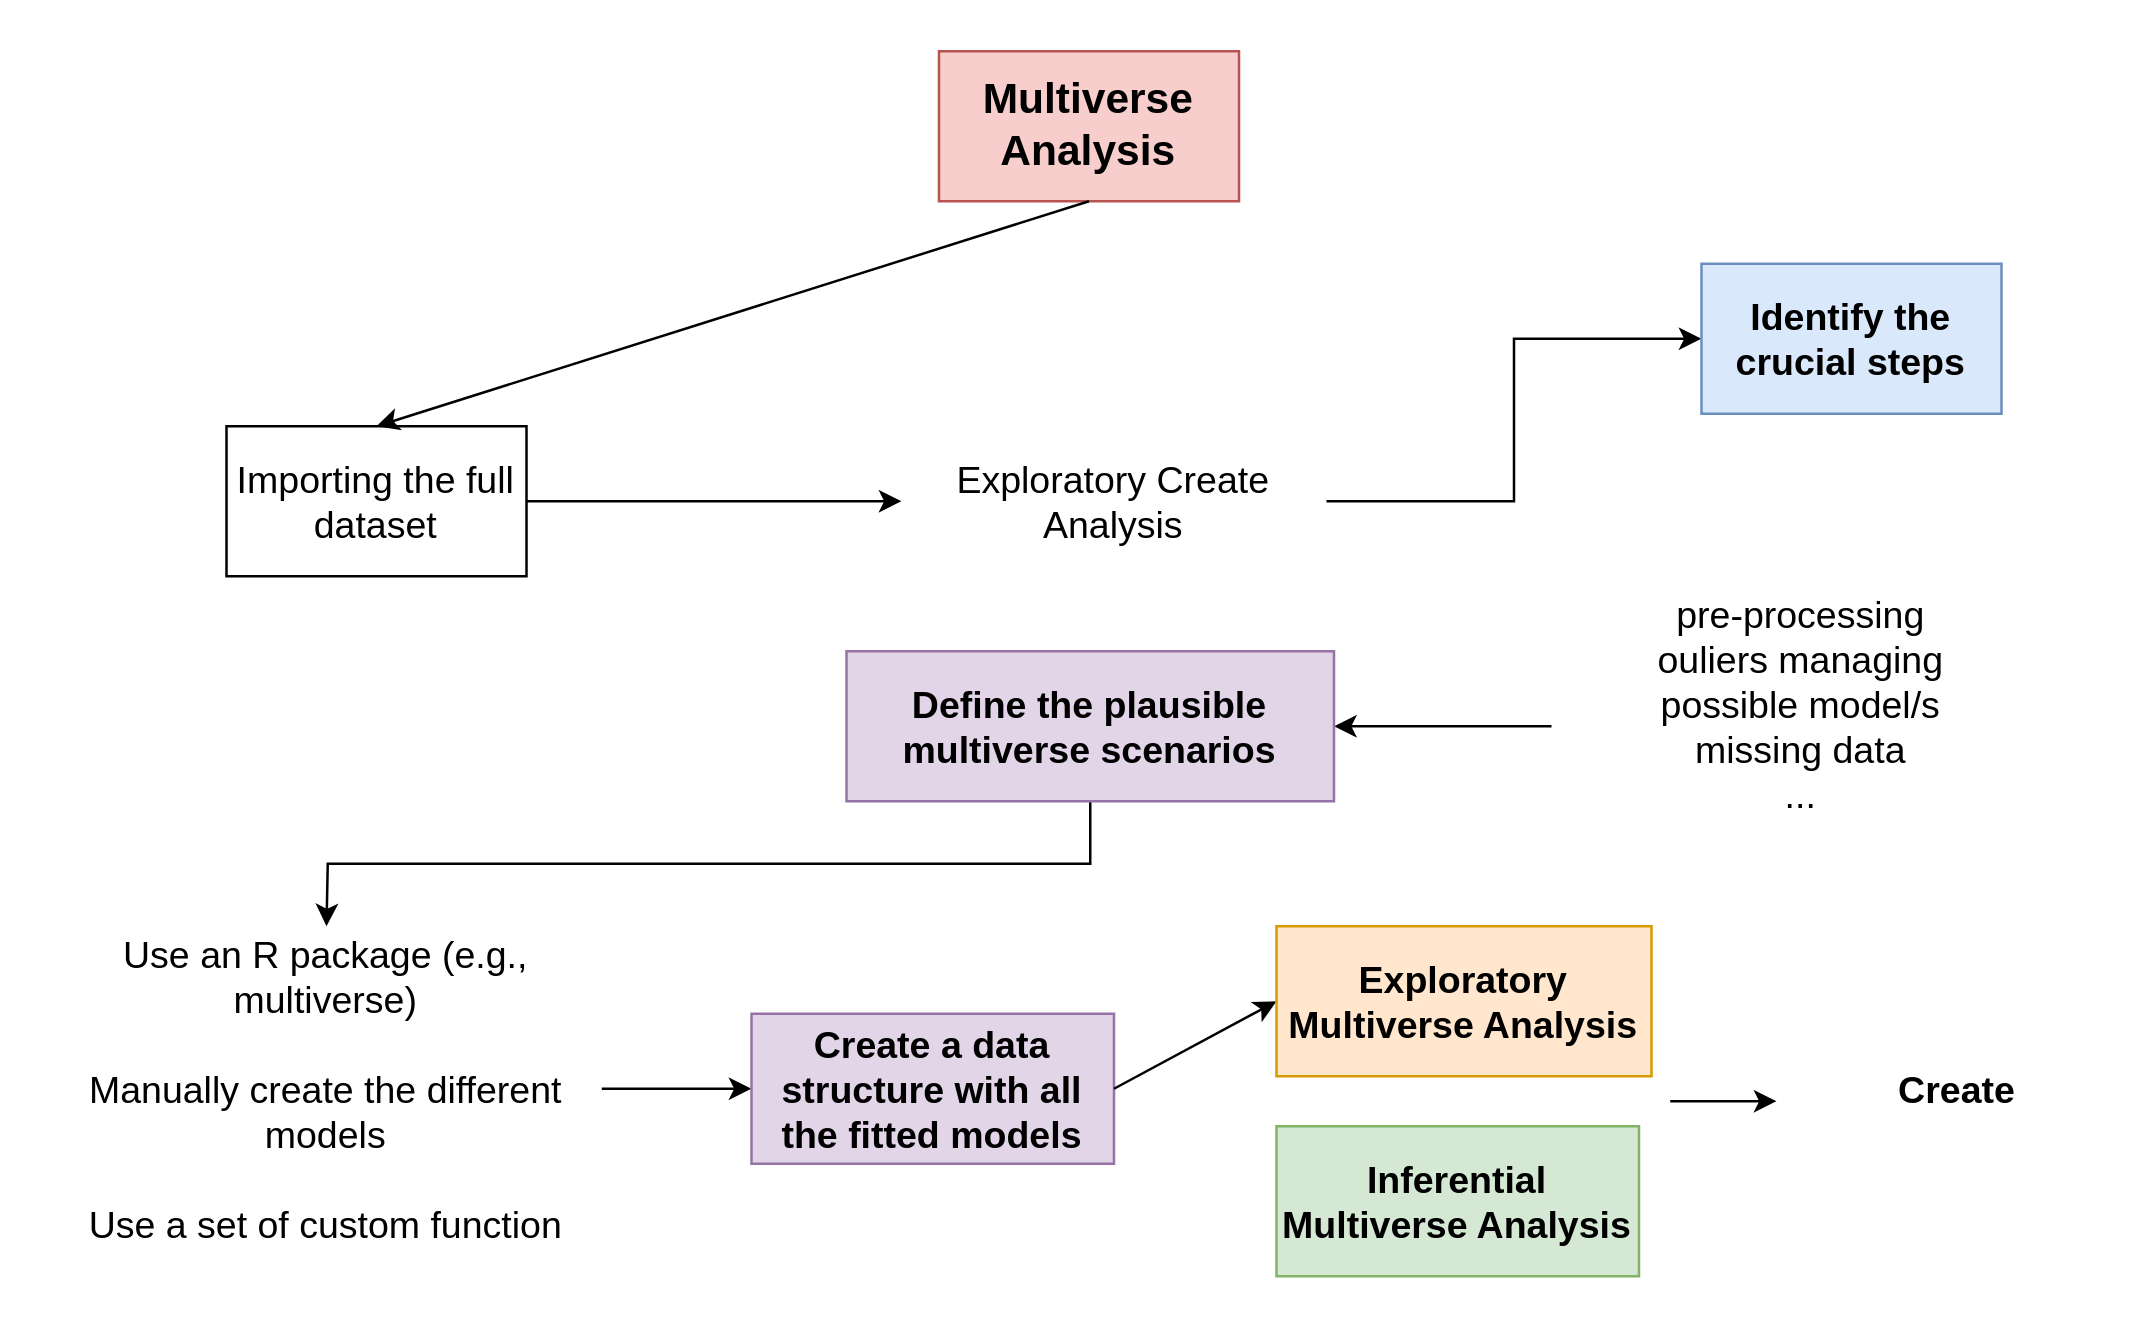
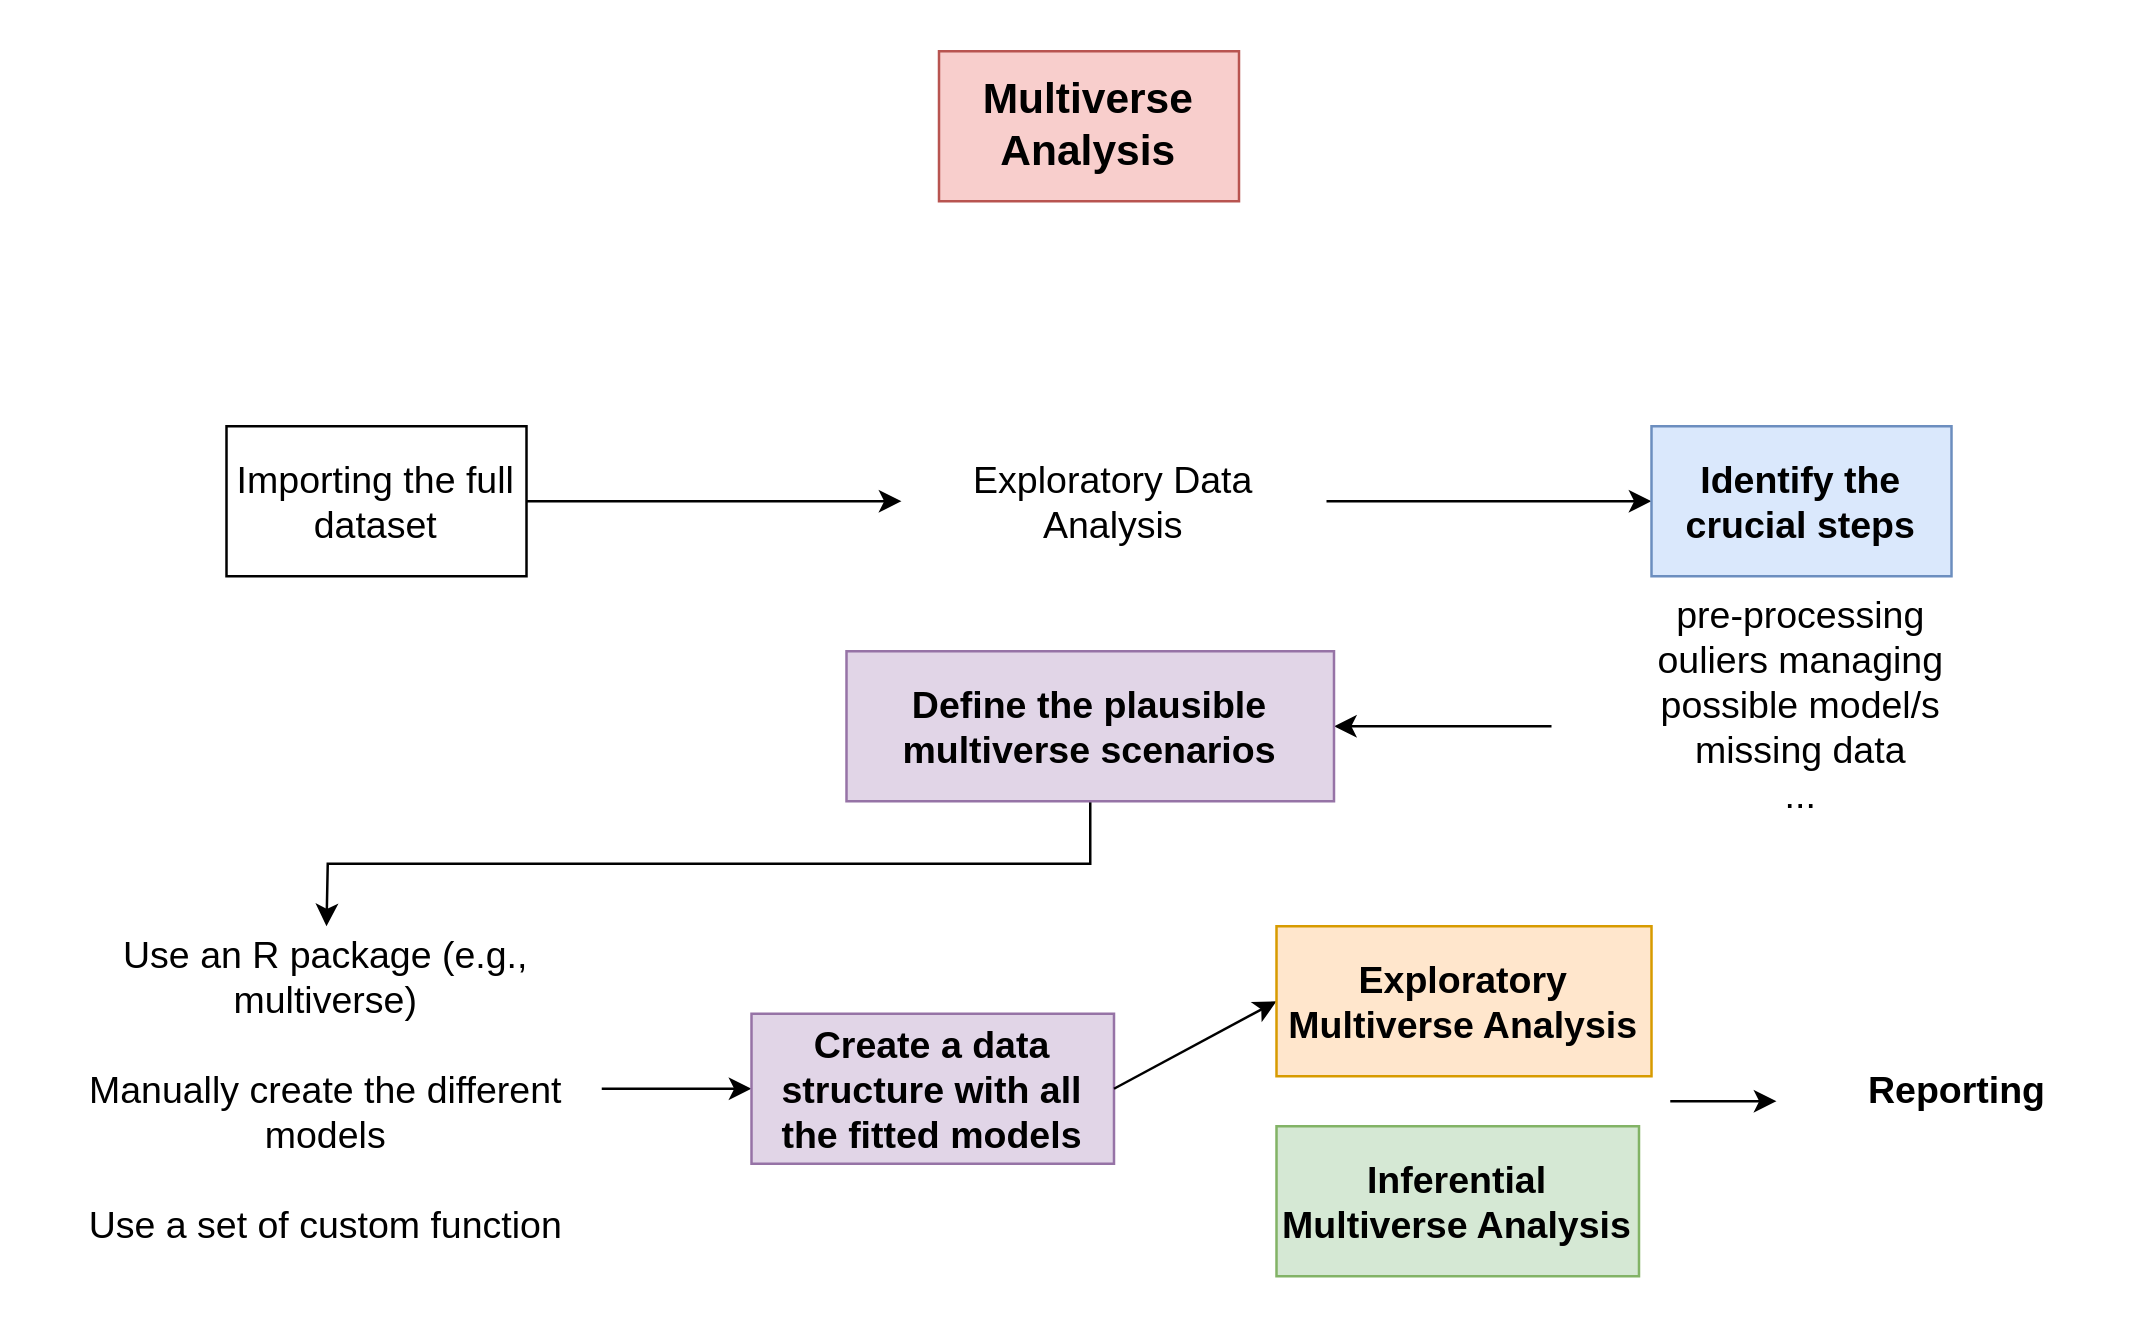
(741, 311) -> none
(1851, 339) -> (1801, 501)
(1114, 501) -> (1114, 501)
(1958, 1089) -> (1958, 1089)
